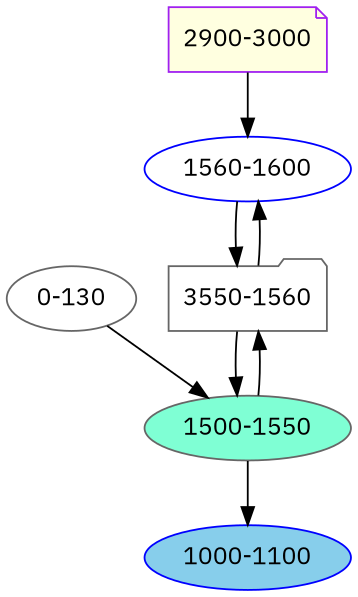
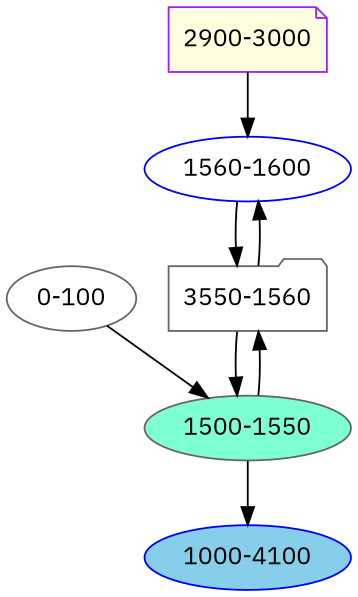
(71, 299) -> (71, 299)
(248, 558) -> (248, 558)
